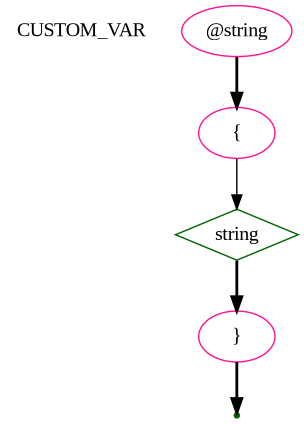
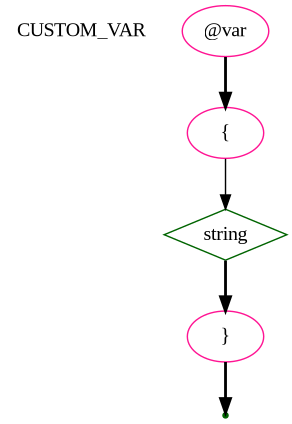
(237, 31) -> (226, 31)
